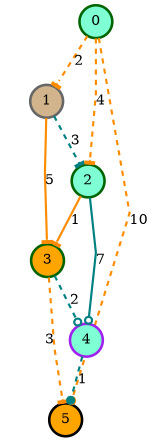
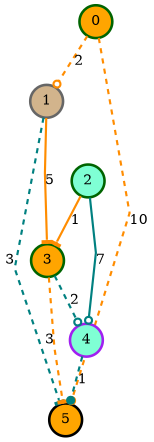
(96, 22) -> (96, 22)
(73, 59) -> (73, 59)
(95, 99) -> none
(66, 139) -> (16, 261)
